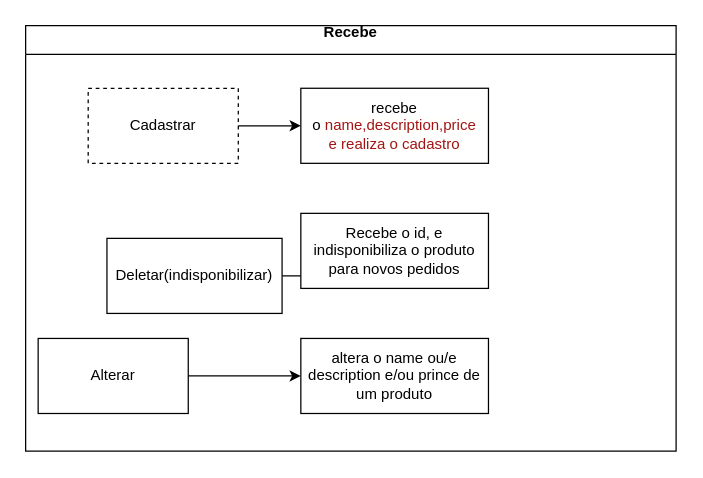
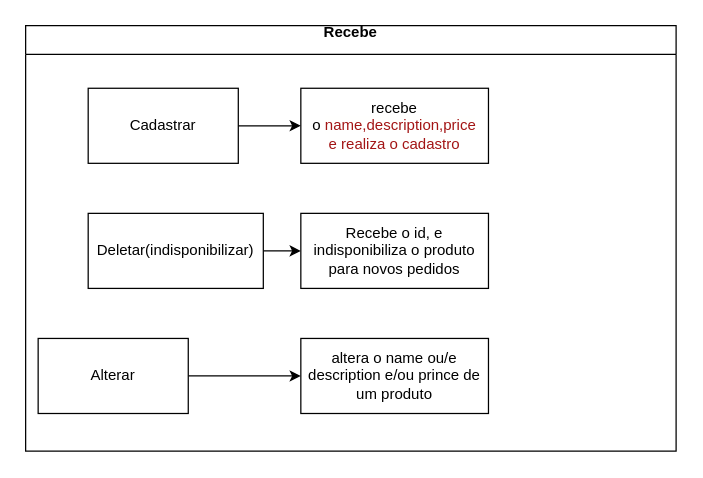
(163, 126) -> (163, 126)
(194, 276) -> (176, 251)
